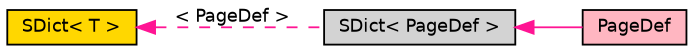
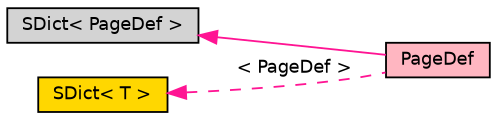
(240, 27) -> (286, 86)
